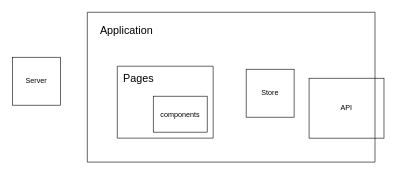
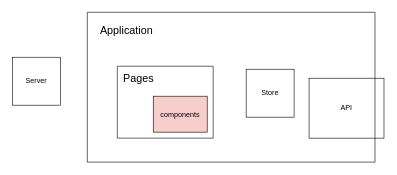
(180, 114) -> (180, 114)
